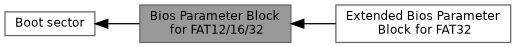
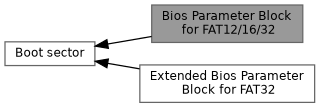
(320, 24) -> (124, 66)
